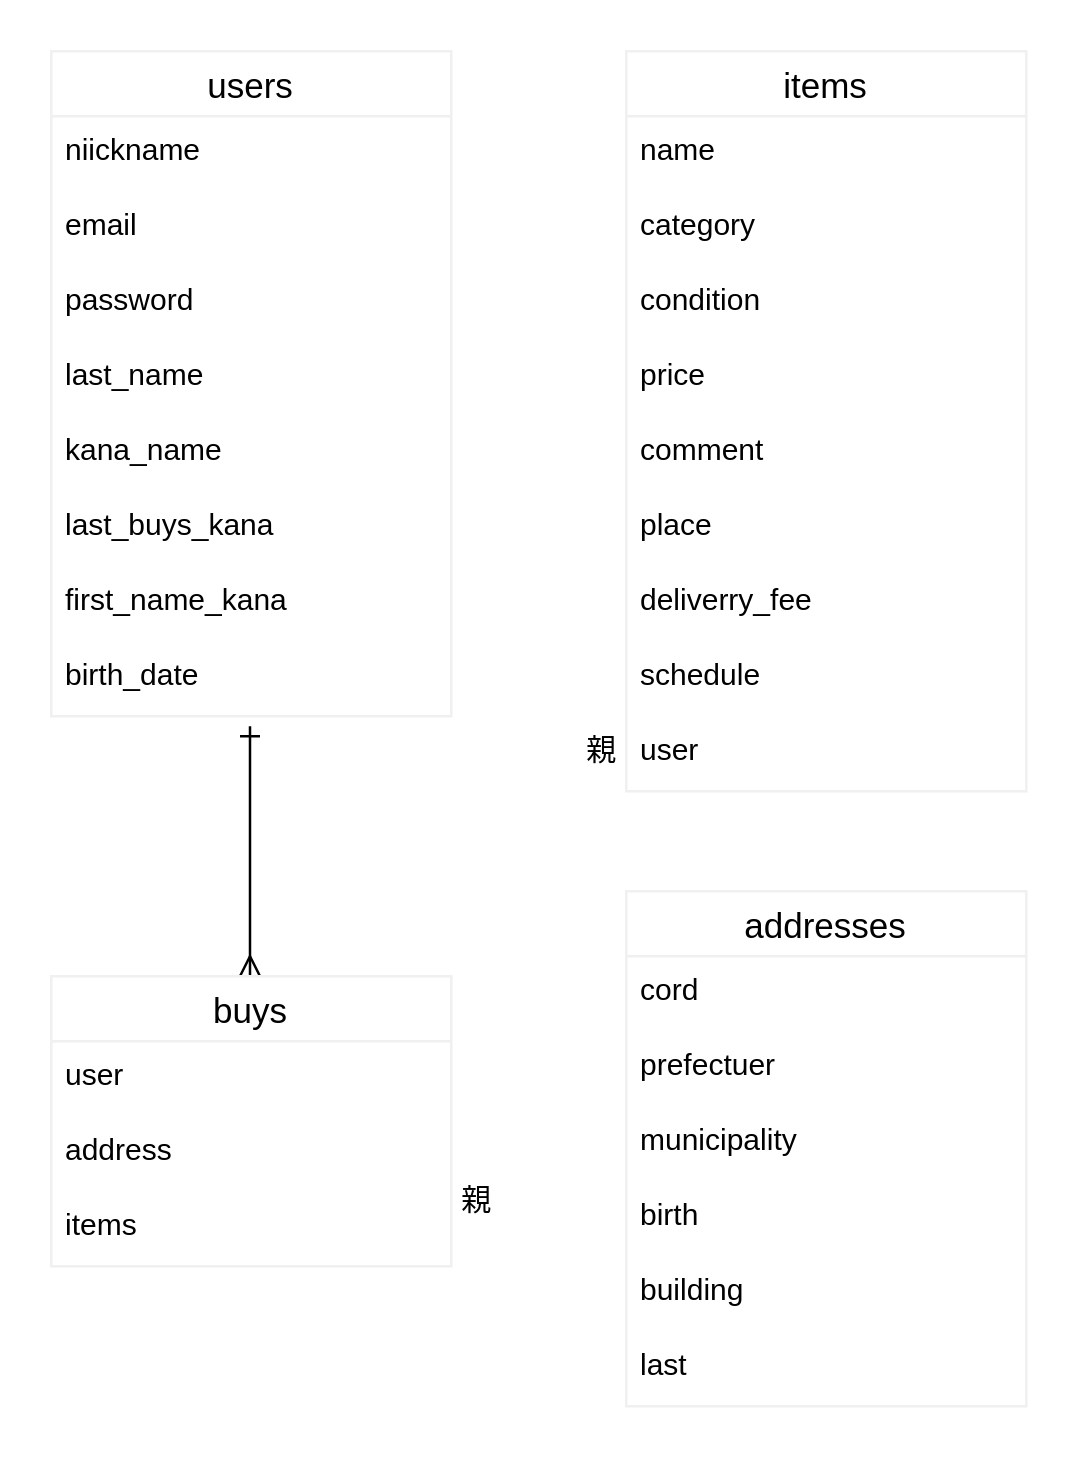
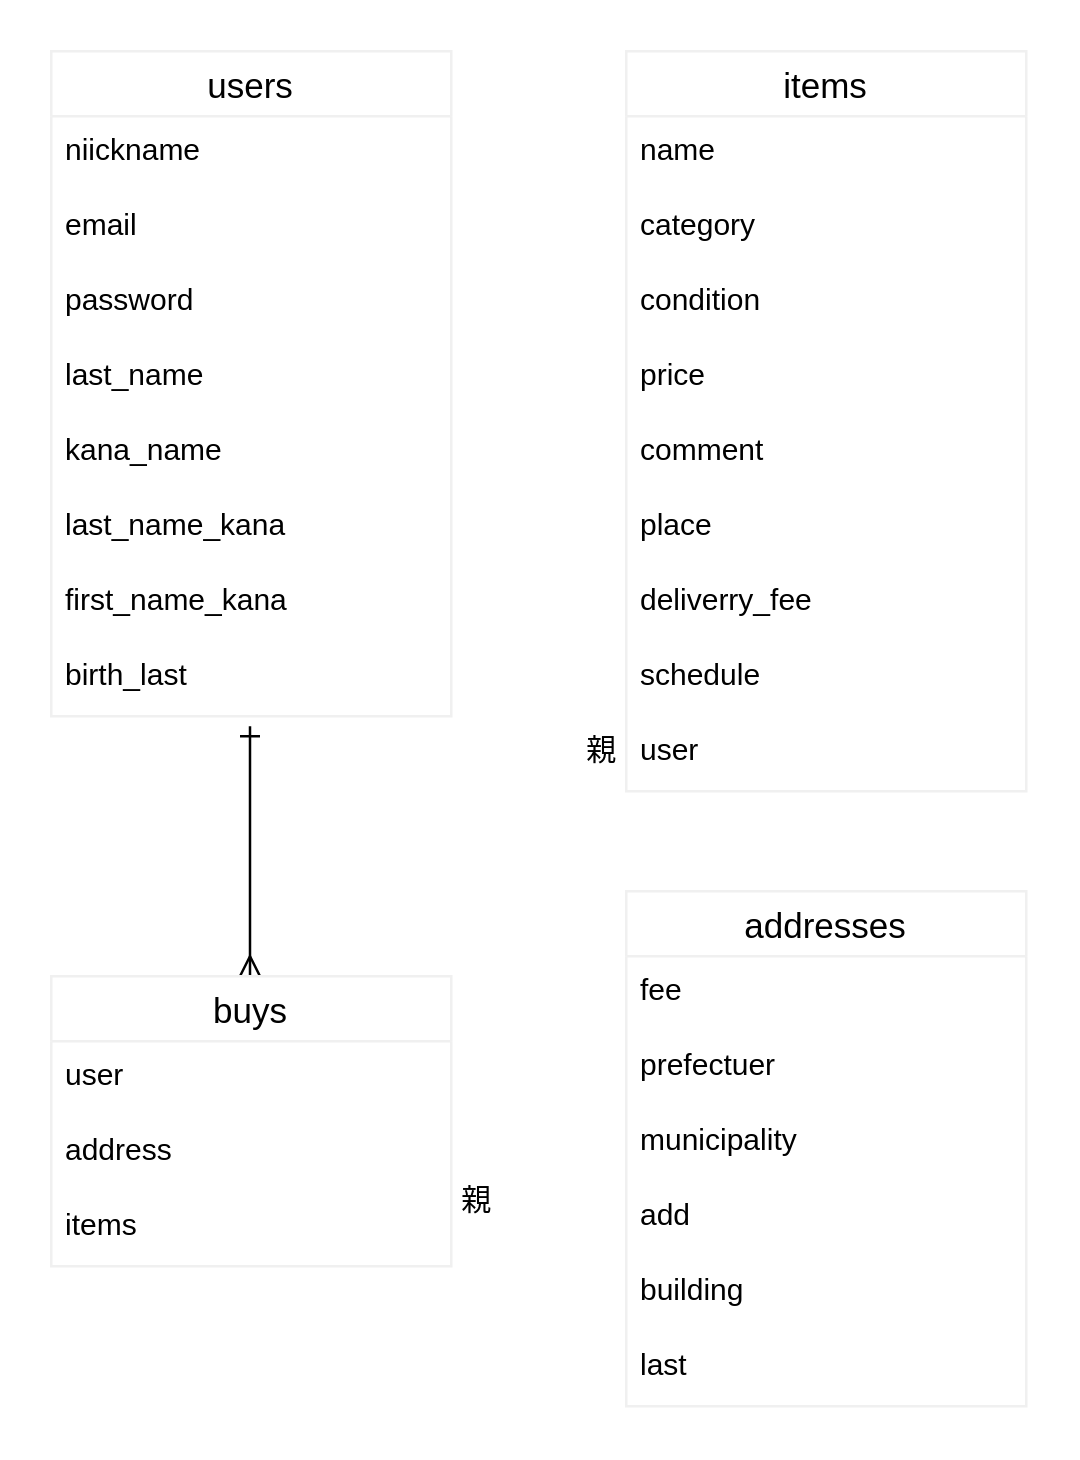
(179, 525) -> (179, 525)
(145, 675) -> (141, 675)
(674, 990) -> (665, 990)
(678, 1215) -> (665, 1215)
